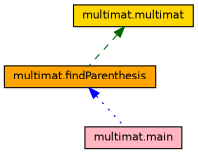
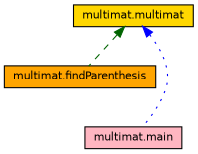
(111, 112) -> (167, 82)
